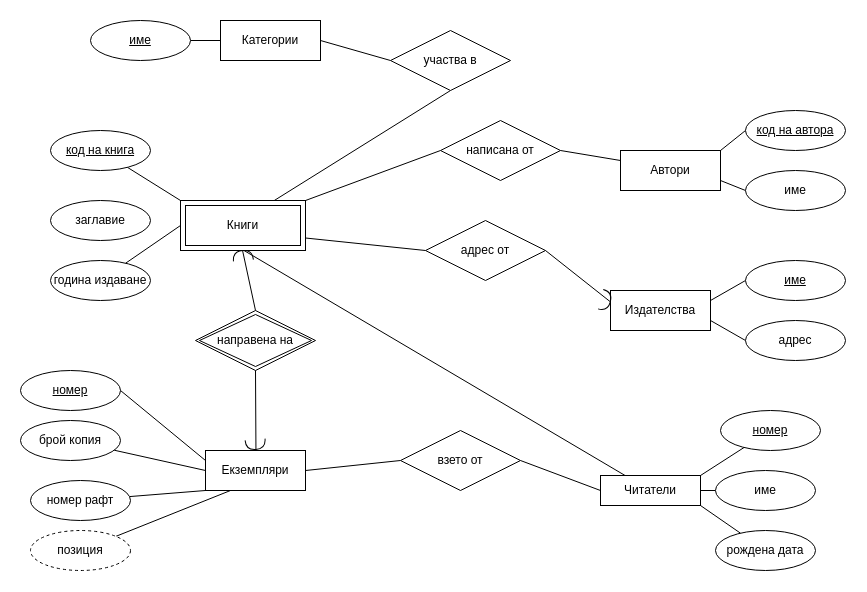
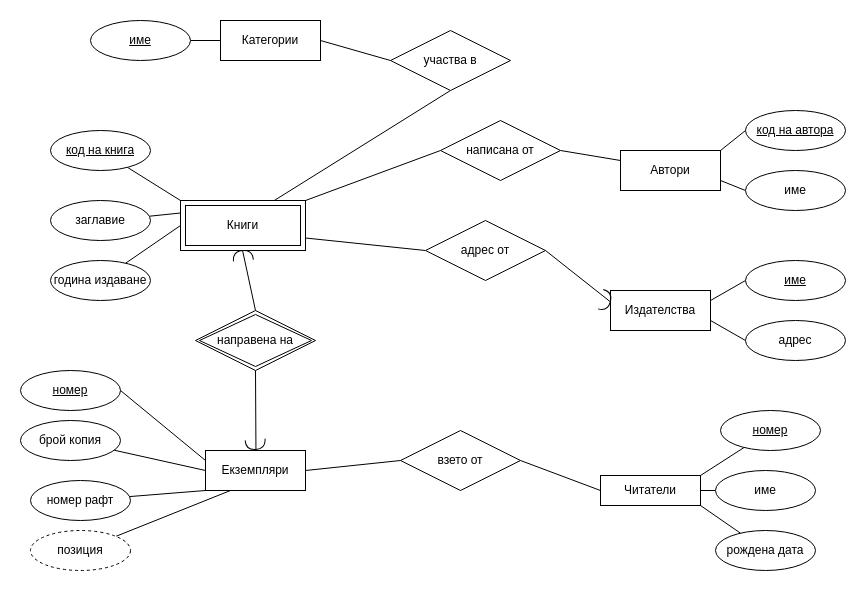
(435, 363) -> (165, 215)
